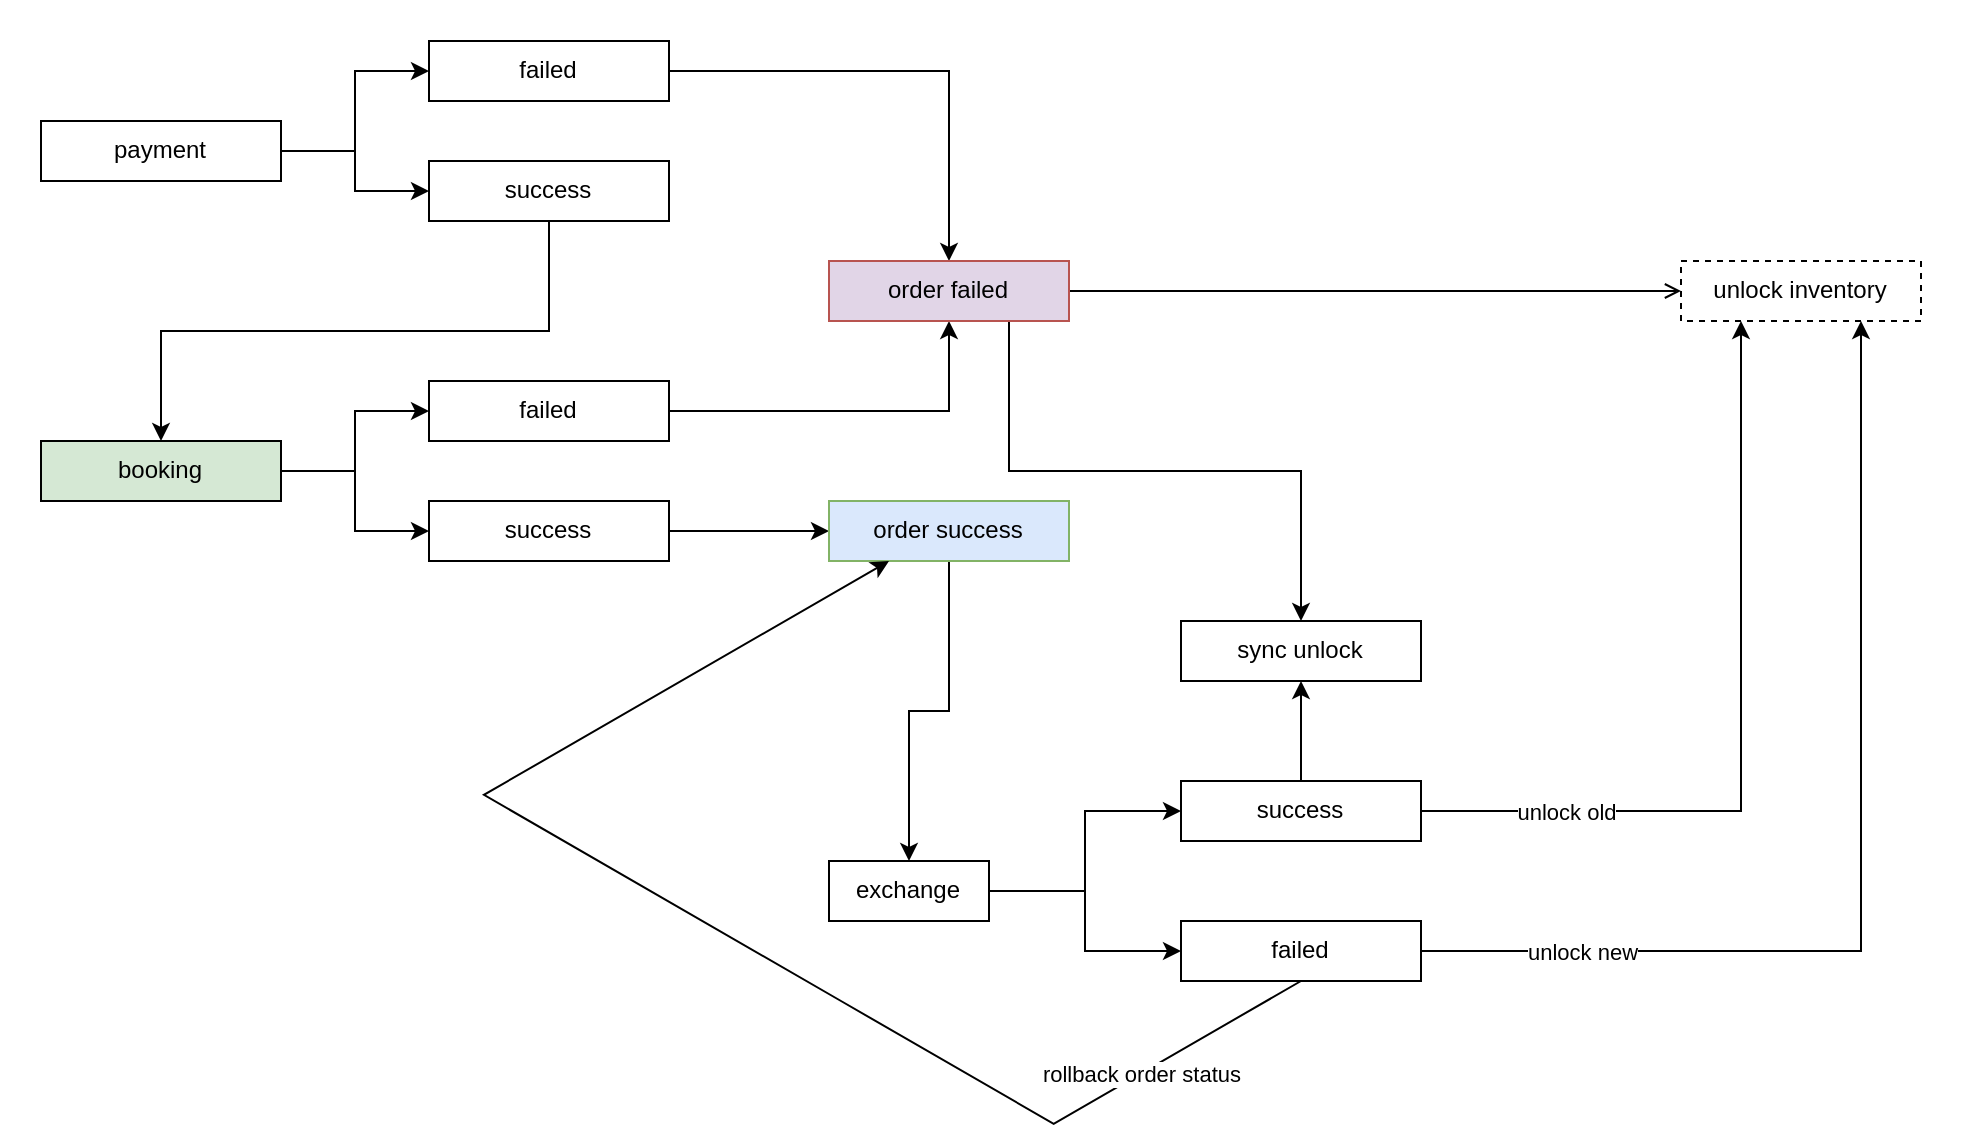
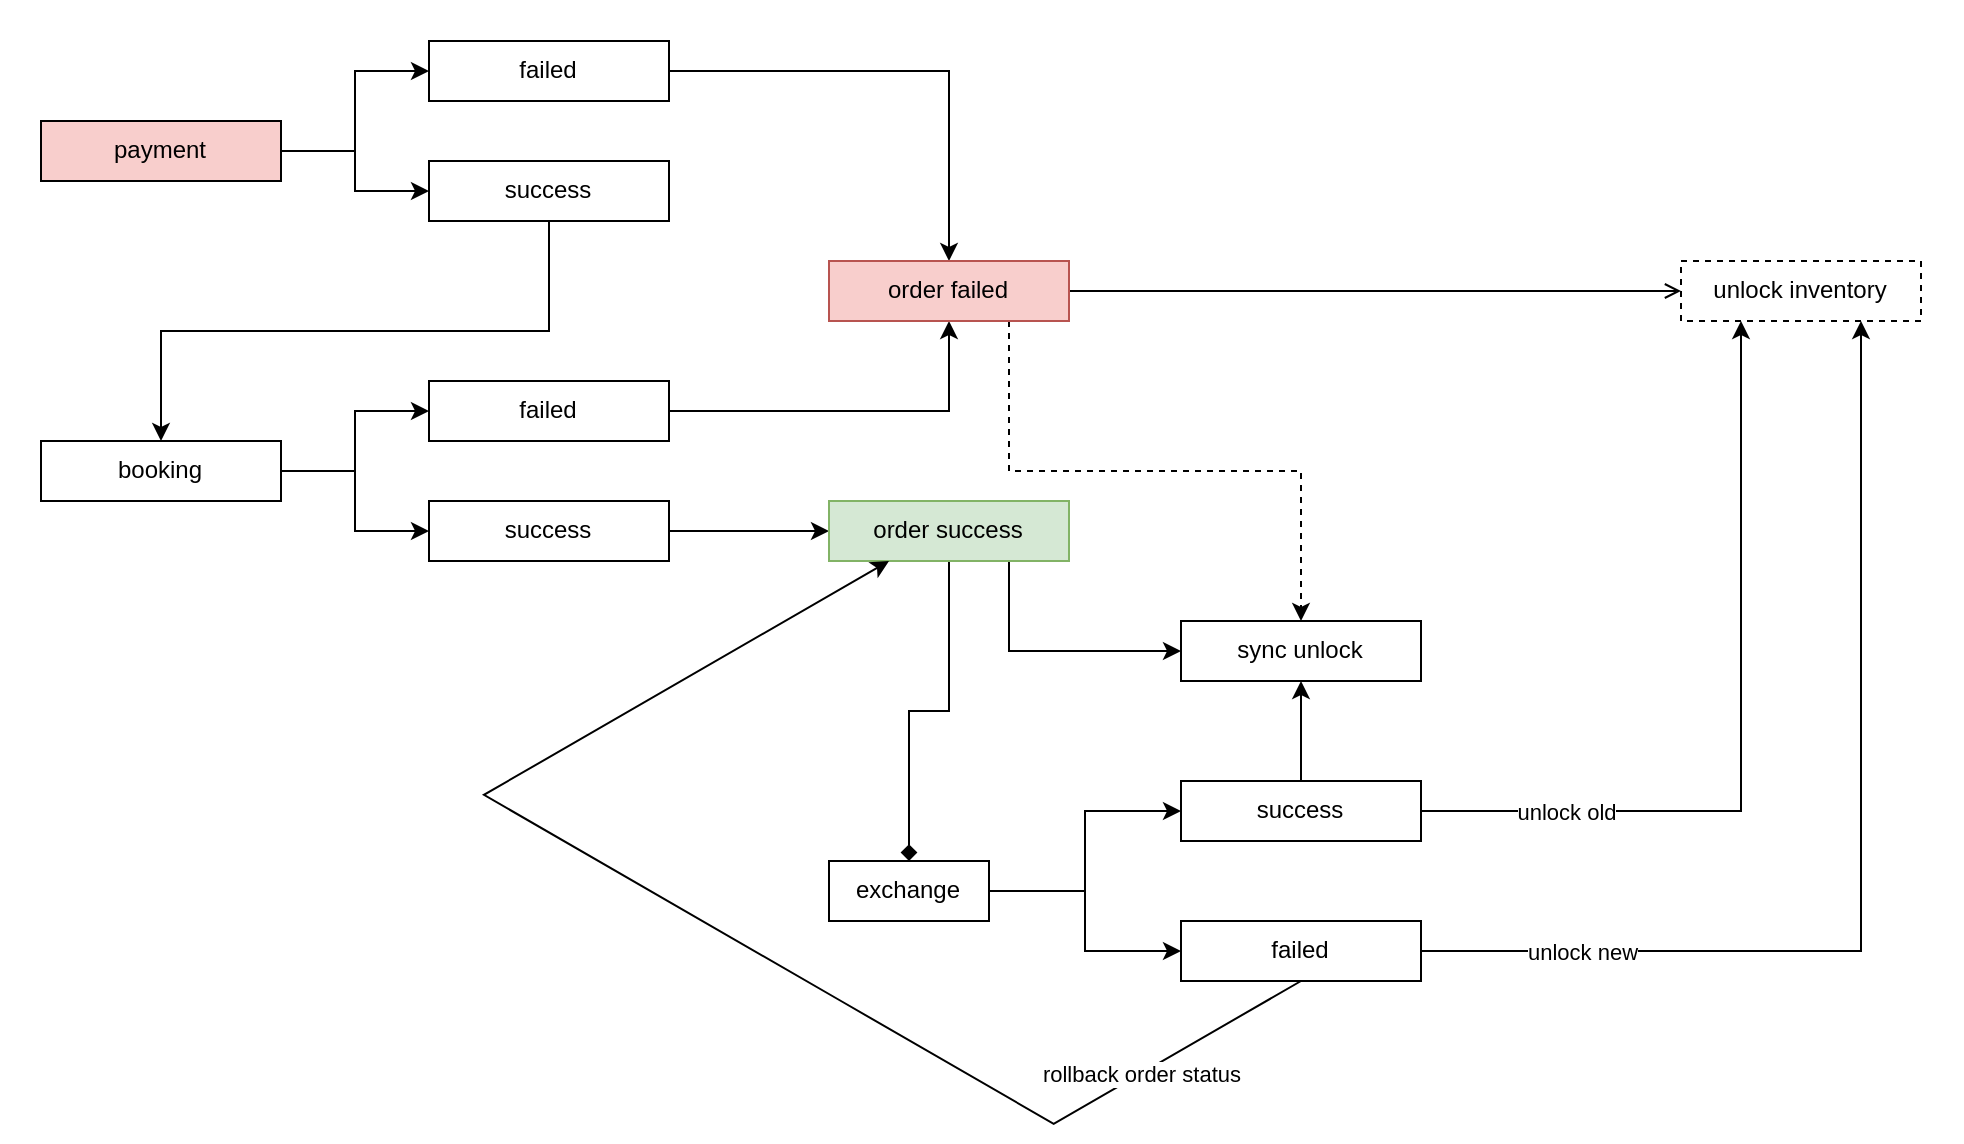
(161, 151) -> (161, 151)
(949, 291) -> (949, 291)
(161, 471) -> (161, 471)
(1148, 471) -> (1148, 471)
(949, 531) -> (949, 531)
none -> (1043, 651)
(909, 846) -> (909, 845)
